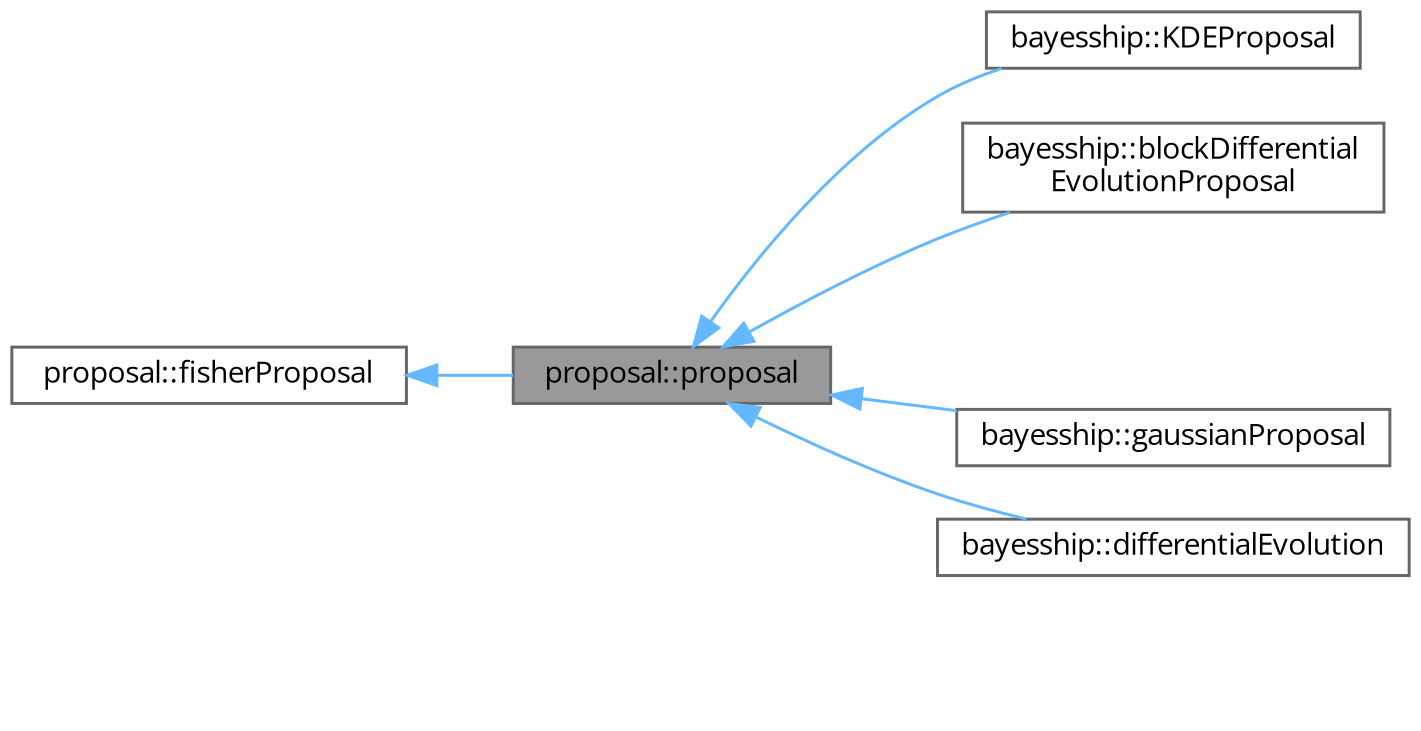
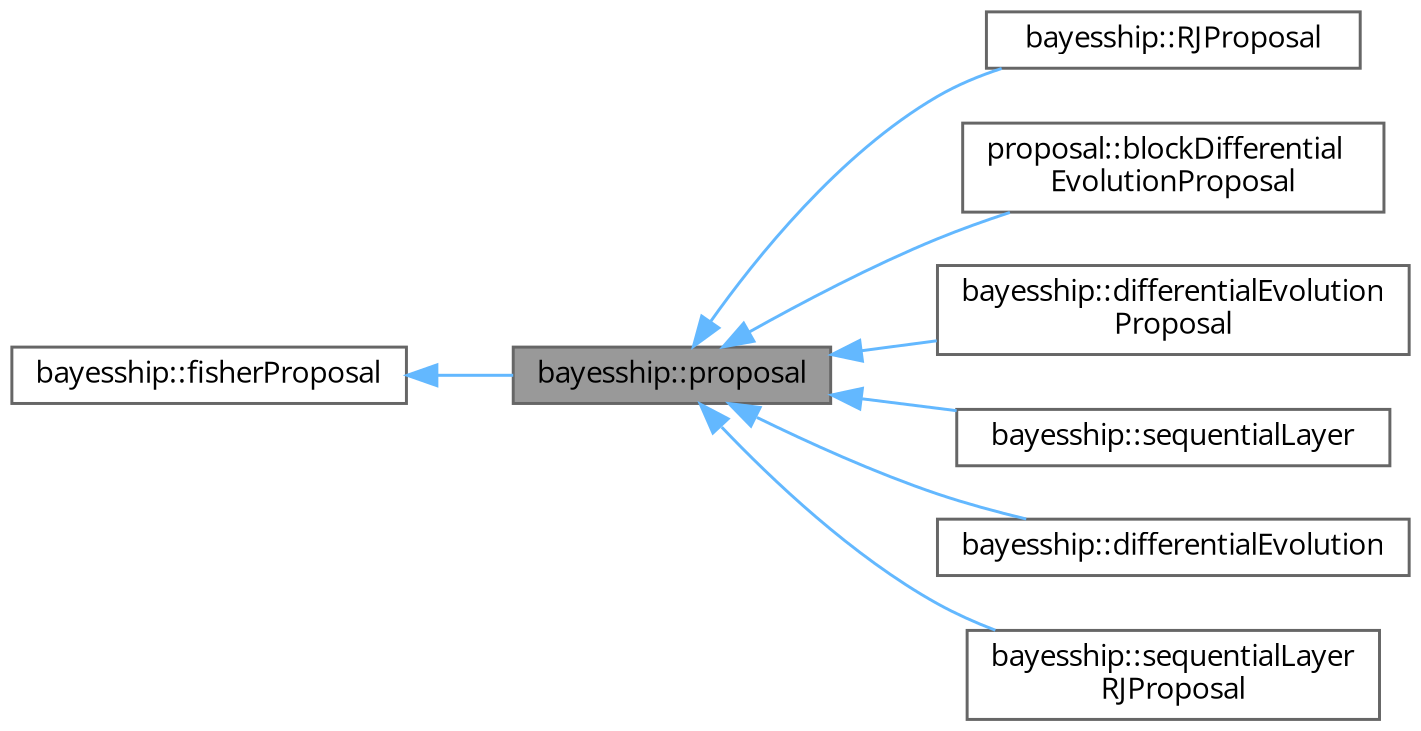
(1173, 40) -> (1173, 40)
(1173, 168) -> (1173, 168)
none -> (1173, 310)
(209, 375) -> (209, 375)
(672, 375) -> (672, 375)
(1173, 438) -> (1173, 438)
none -> (1173, 675)
